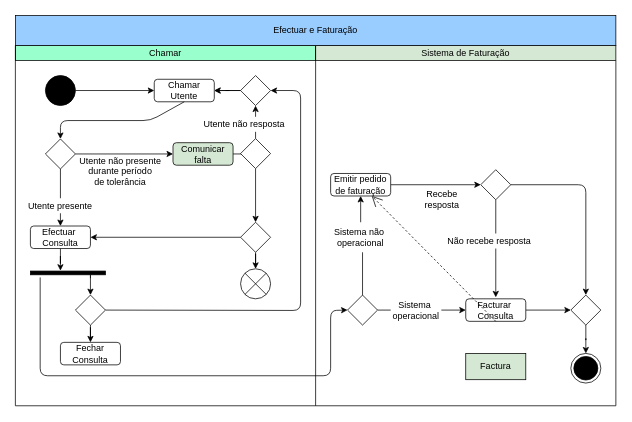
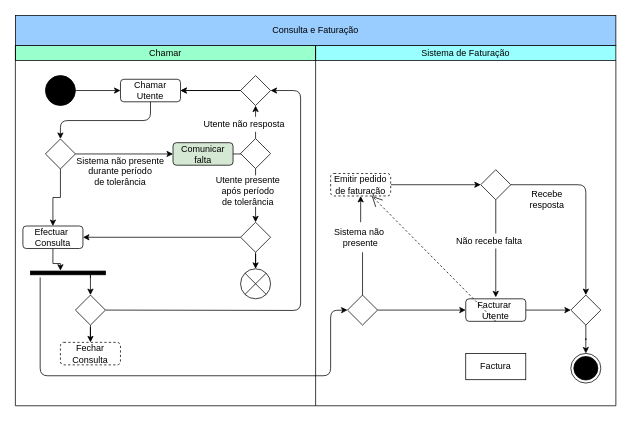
(315, 30) -> (315, 30)
(465, 53) -> (465, 53)
(184, 90) -> (150, 90)
(120, 171) -> (120, 171)
(360, 185) -> (360, 185)
none -> (248, 191)
(442, 199) -> (547, 199)
(60, 206) -> none
(60, 237) -> (53, 237)
(360, 237) -> (360, 237)
(489, 241) -> (489, 241)
(416, 310) -> none
(495, 310) -> (495, 310)
(90, 353) -> (90, 353)
(495, 366) -> (495, 366)
